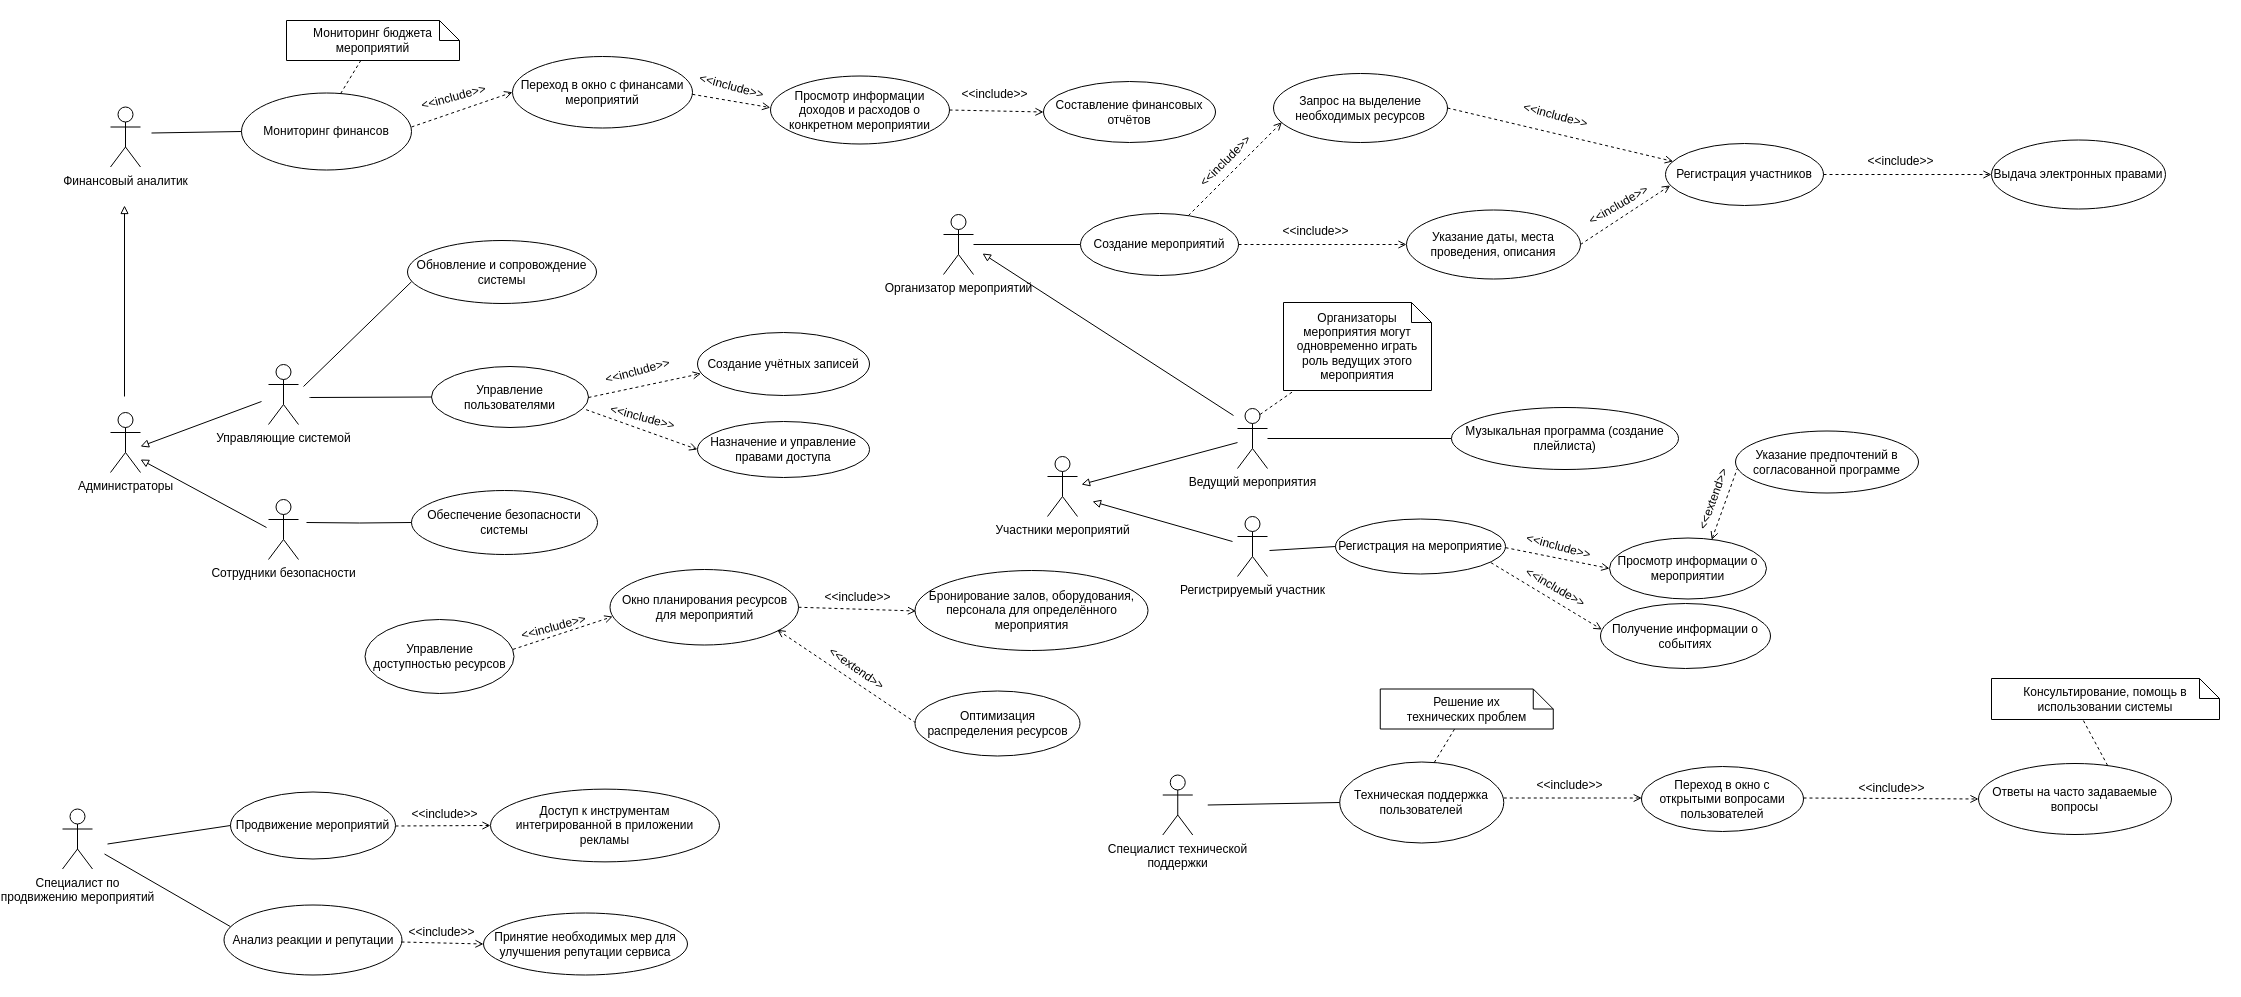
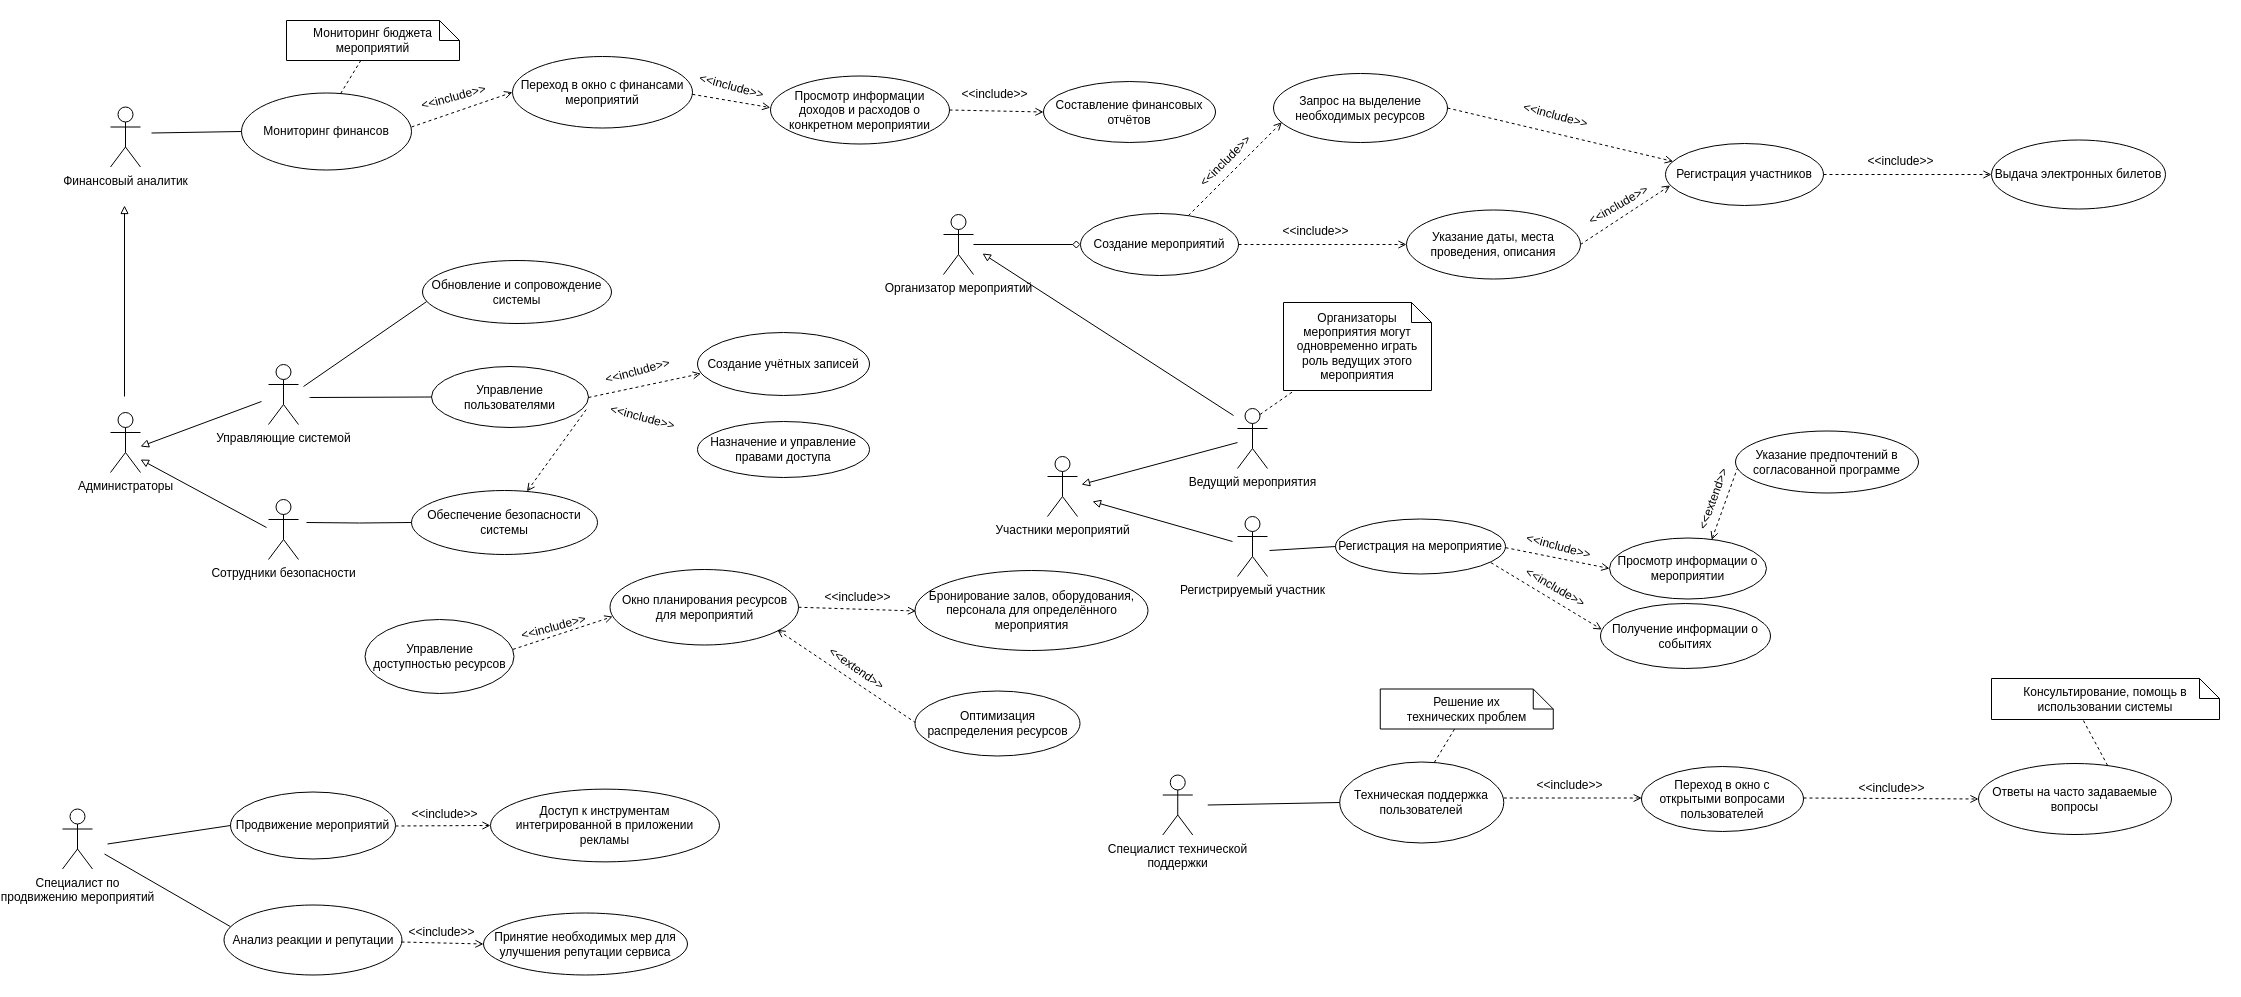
(2079, 175) -> (2079, 175)
(1076, 245) -> (1072, 245)
(502, 272) -> (517, 292)
(641, 429) -> (557, 450)
(1360, 439) -> none
(1565, 439) -> none
